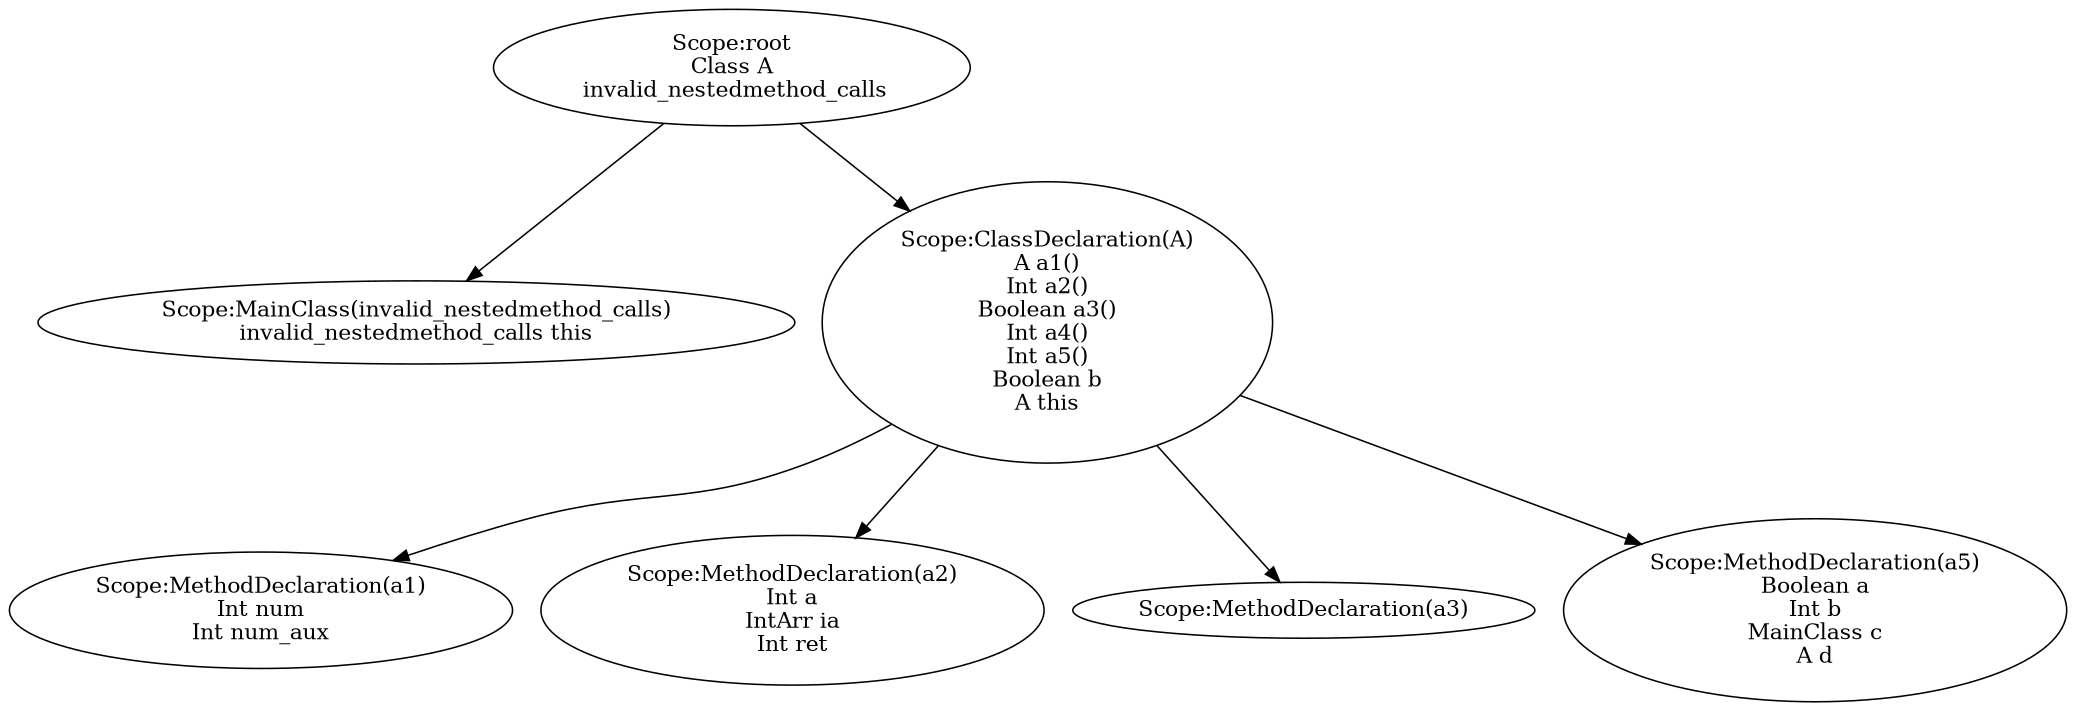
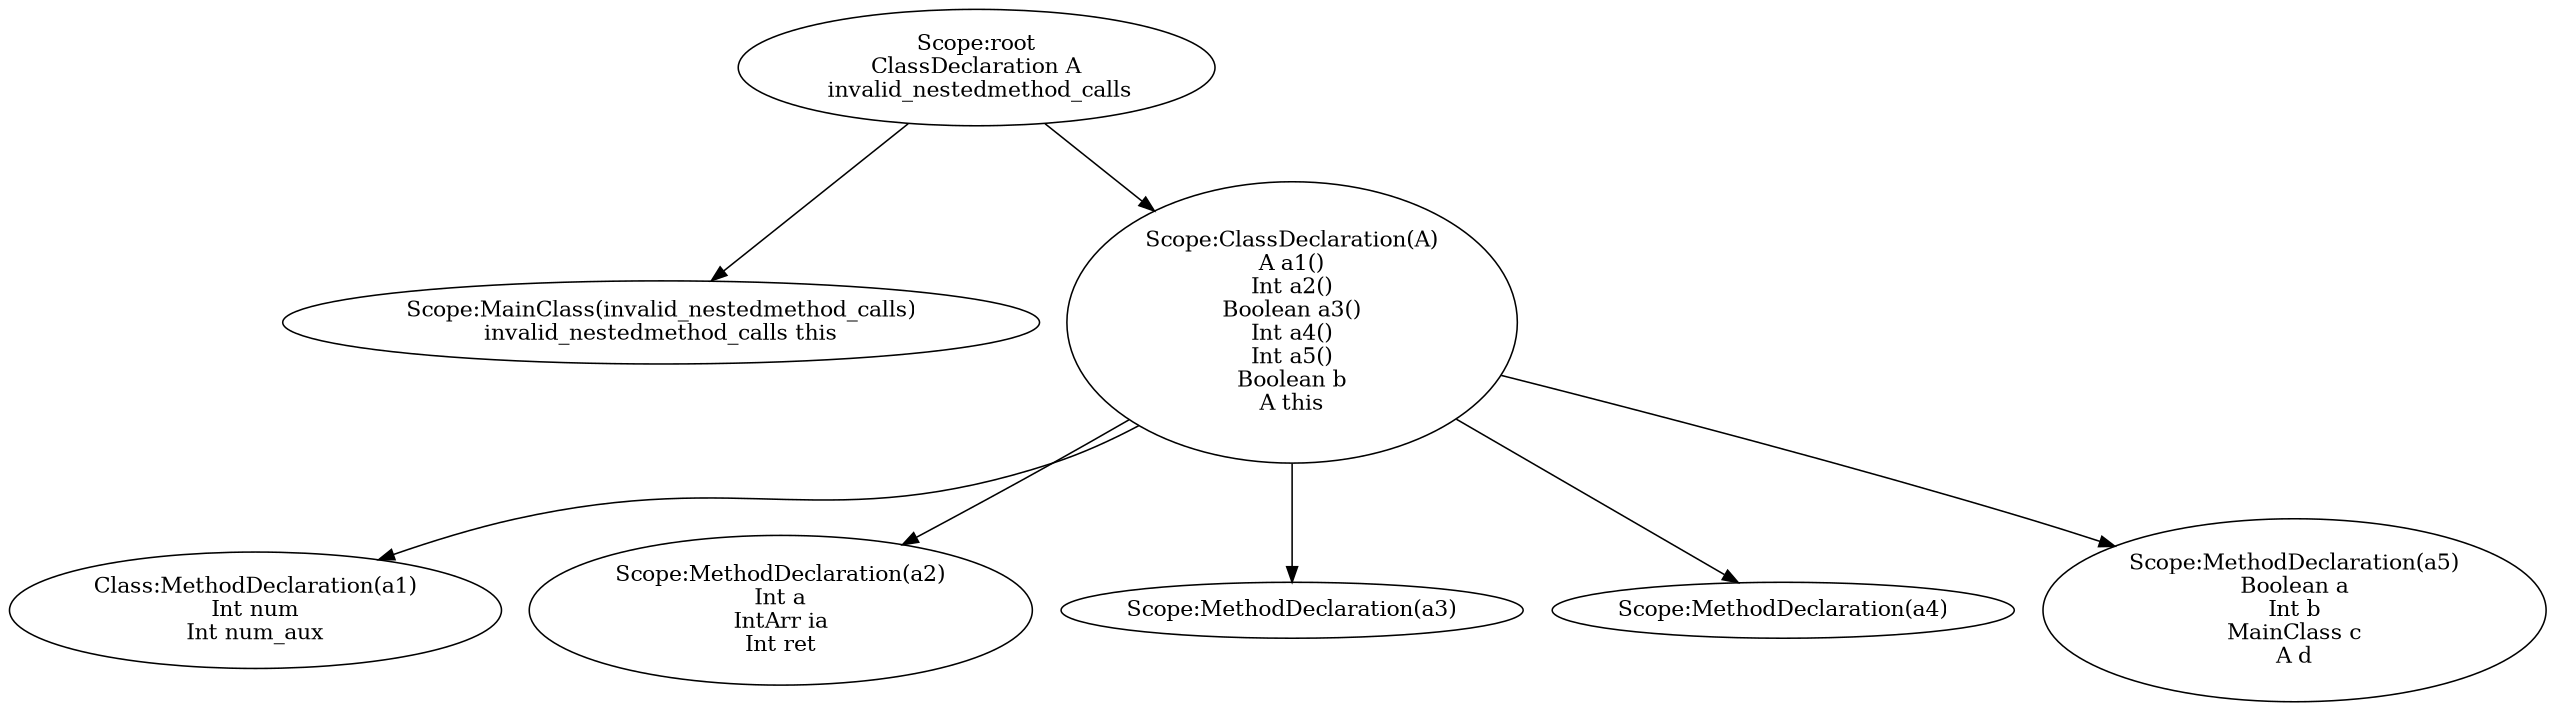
(732, 68) -> (977, 68)
(261, 610) -> (255, 610)
none -> (1783, 610)
